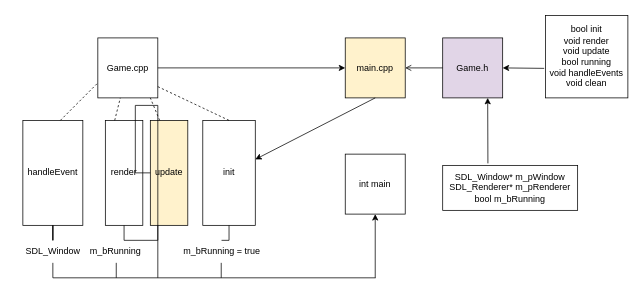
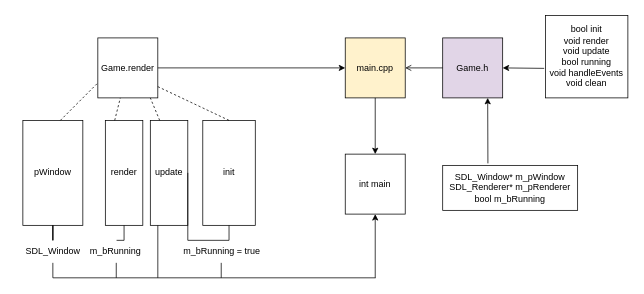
(128, 68) -> (128, 68)
(318, 128) -> (375, 123)
(135, 132) -> (122, 240)
(53, 173) -> (53, 173)
(169, 173) -> (169, 173)
(223, 240) -> (198, 240)
